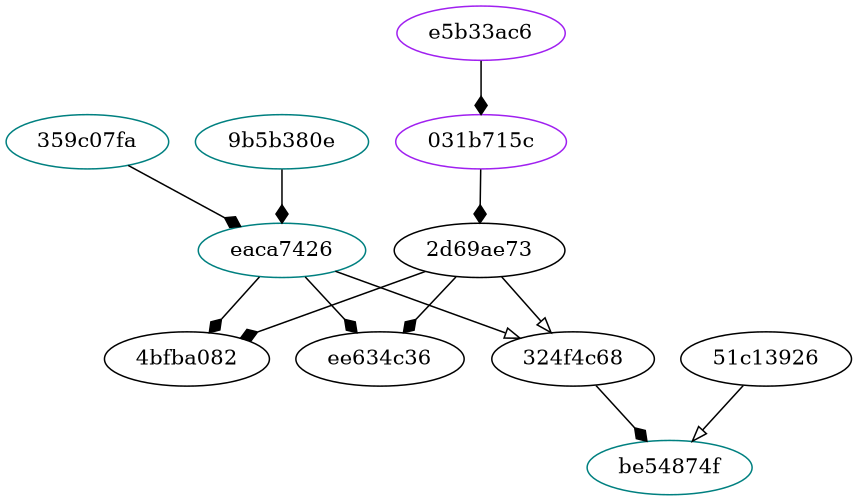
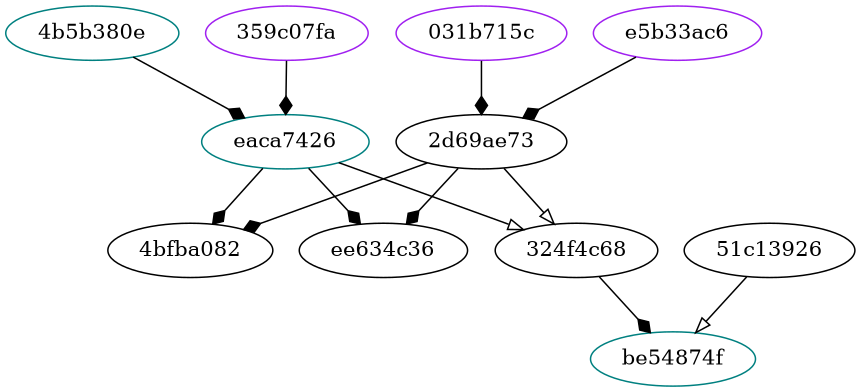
(481, 79) -> (587, 83)
(87, 142) -> (287, 33)
(282, 142) -> (92, 33)
